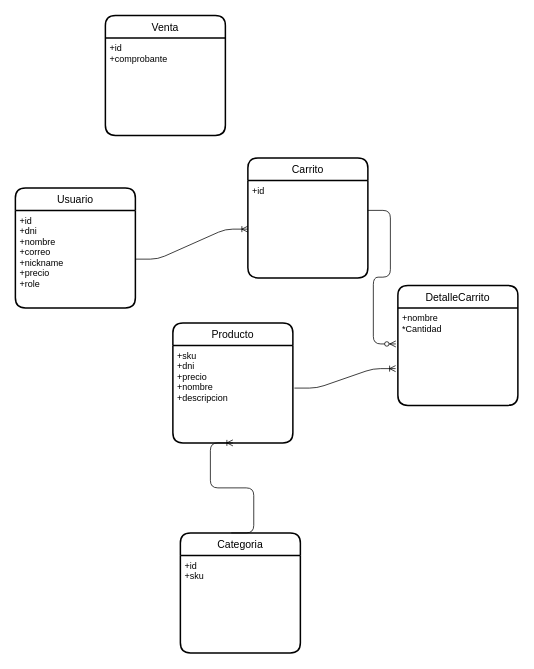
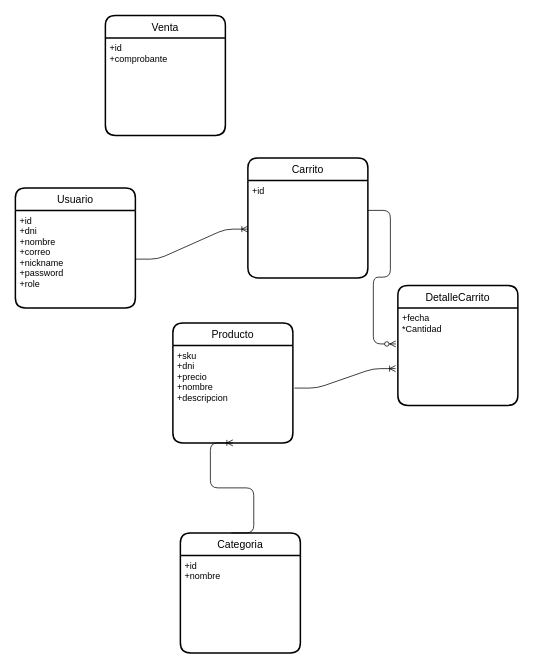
(26, 221) -> (26, 221)
(420, 318) -> (417, 318)
(191, 566) -> (191, 566)
